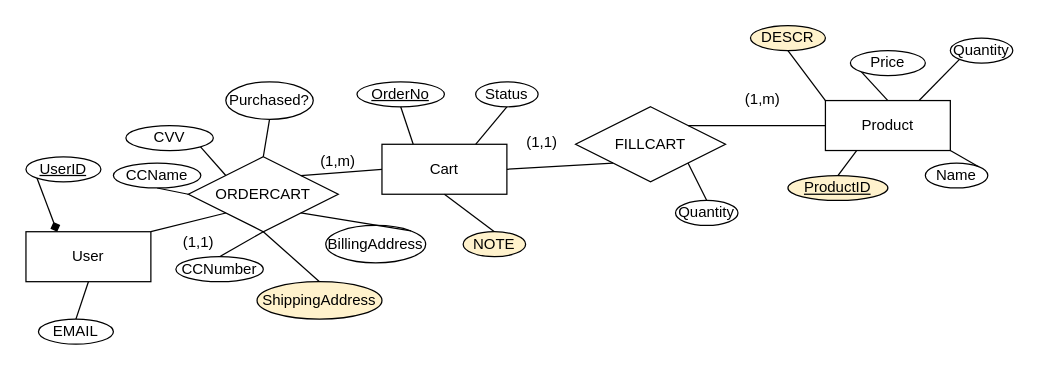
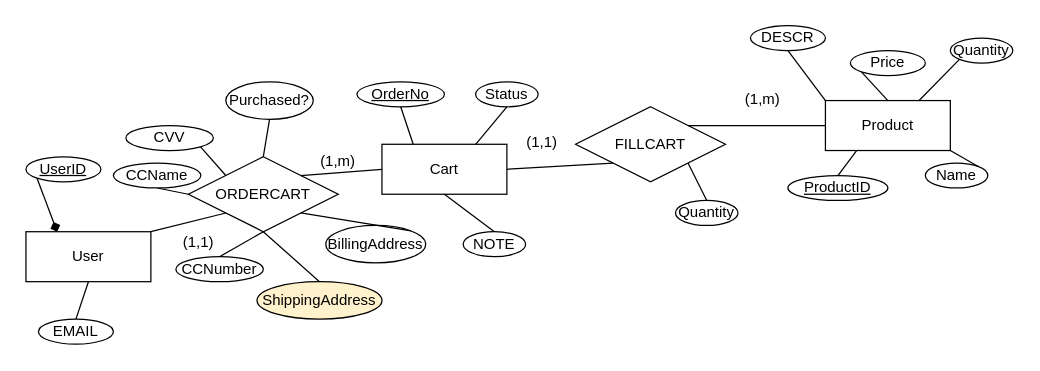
(788, 38) -> (788, 38)
(838, 188) -> (838, 188)
(494, 244) -> (494, 244)
